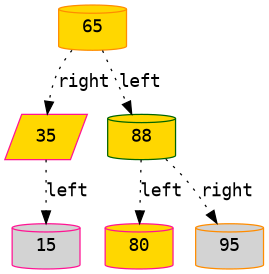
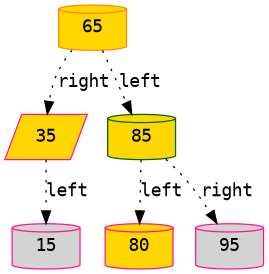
(142, 137) -> (142, 137)
(230, 246) -> (230, 246)
